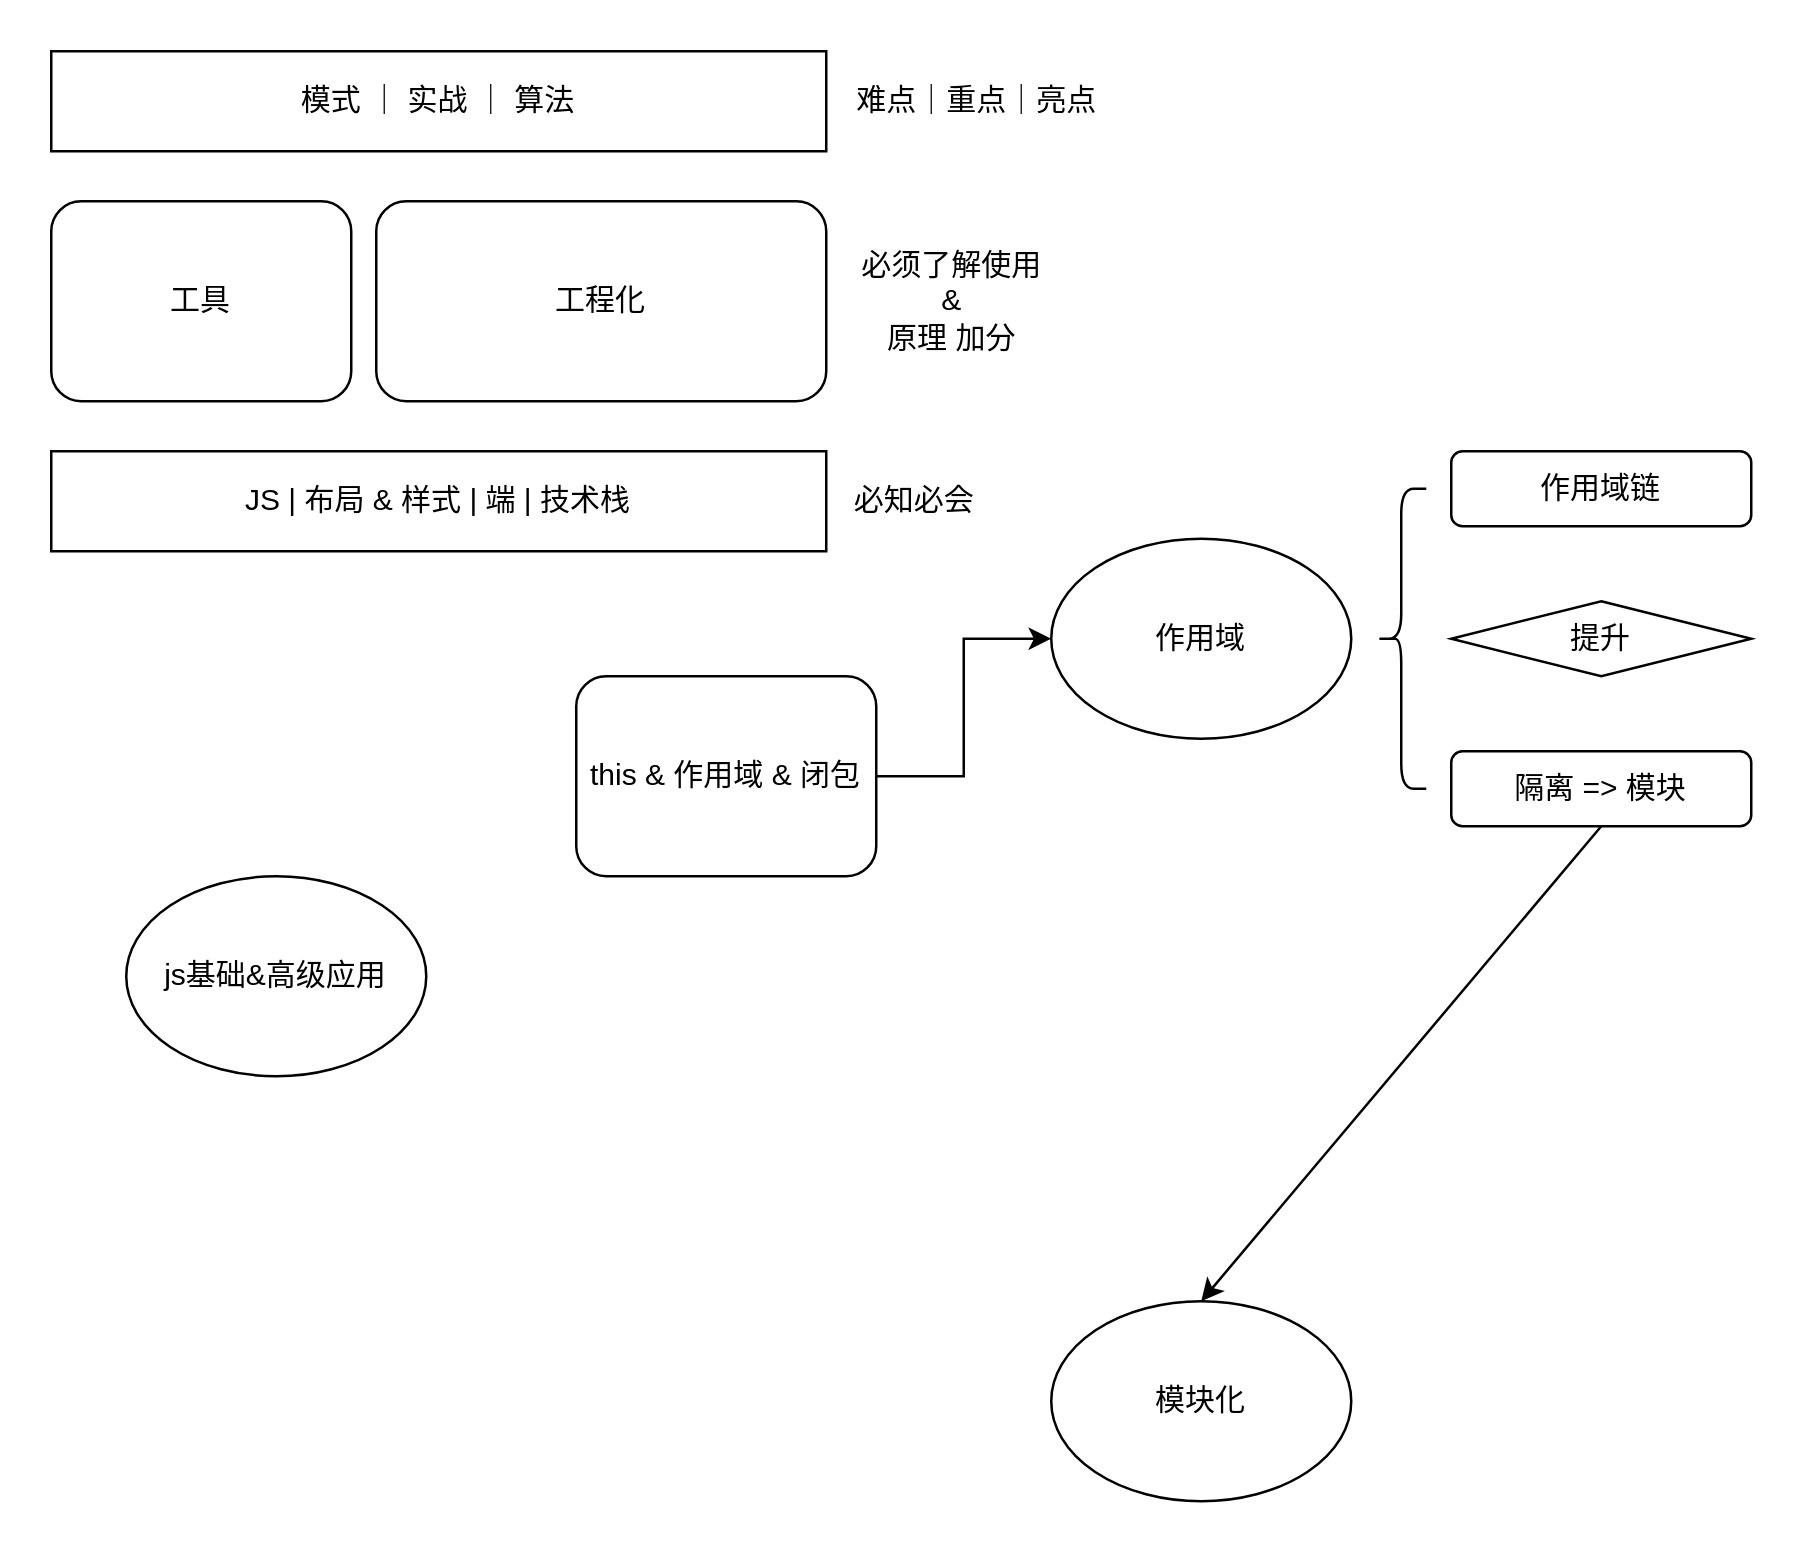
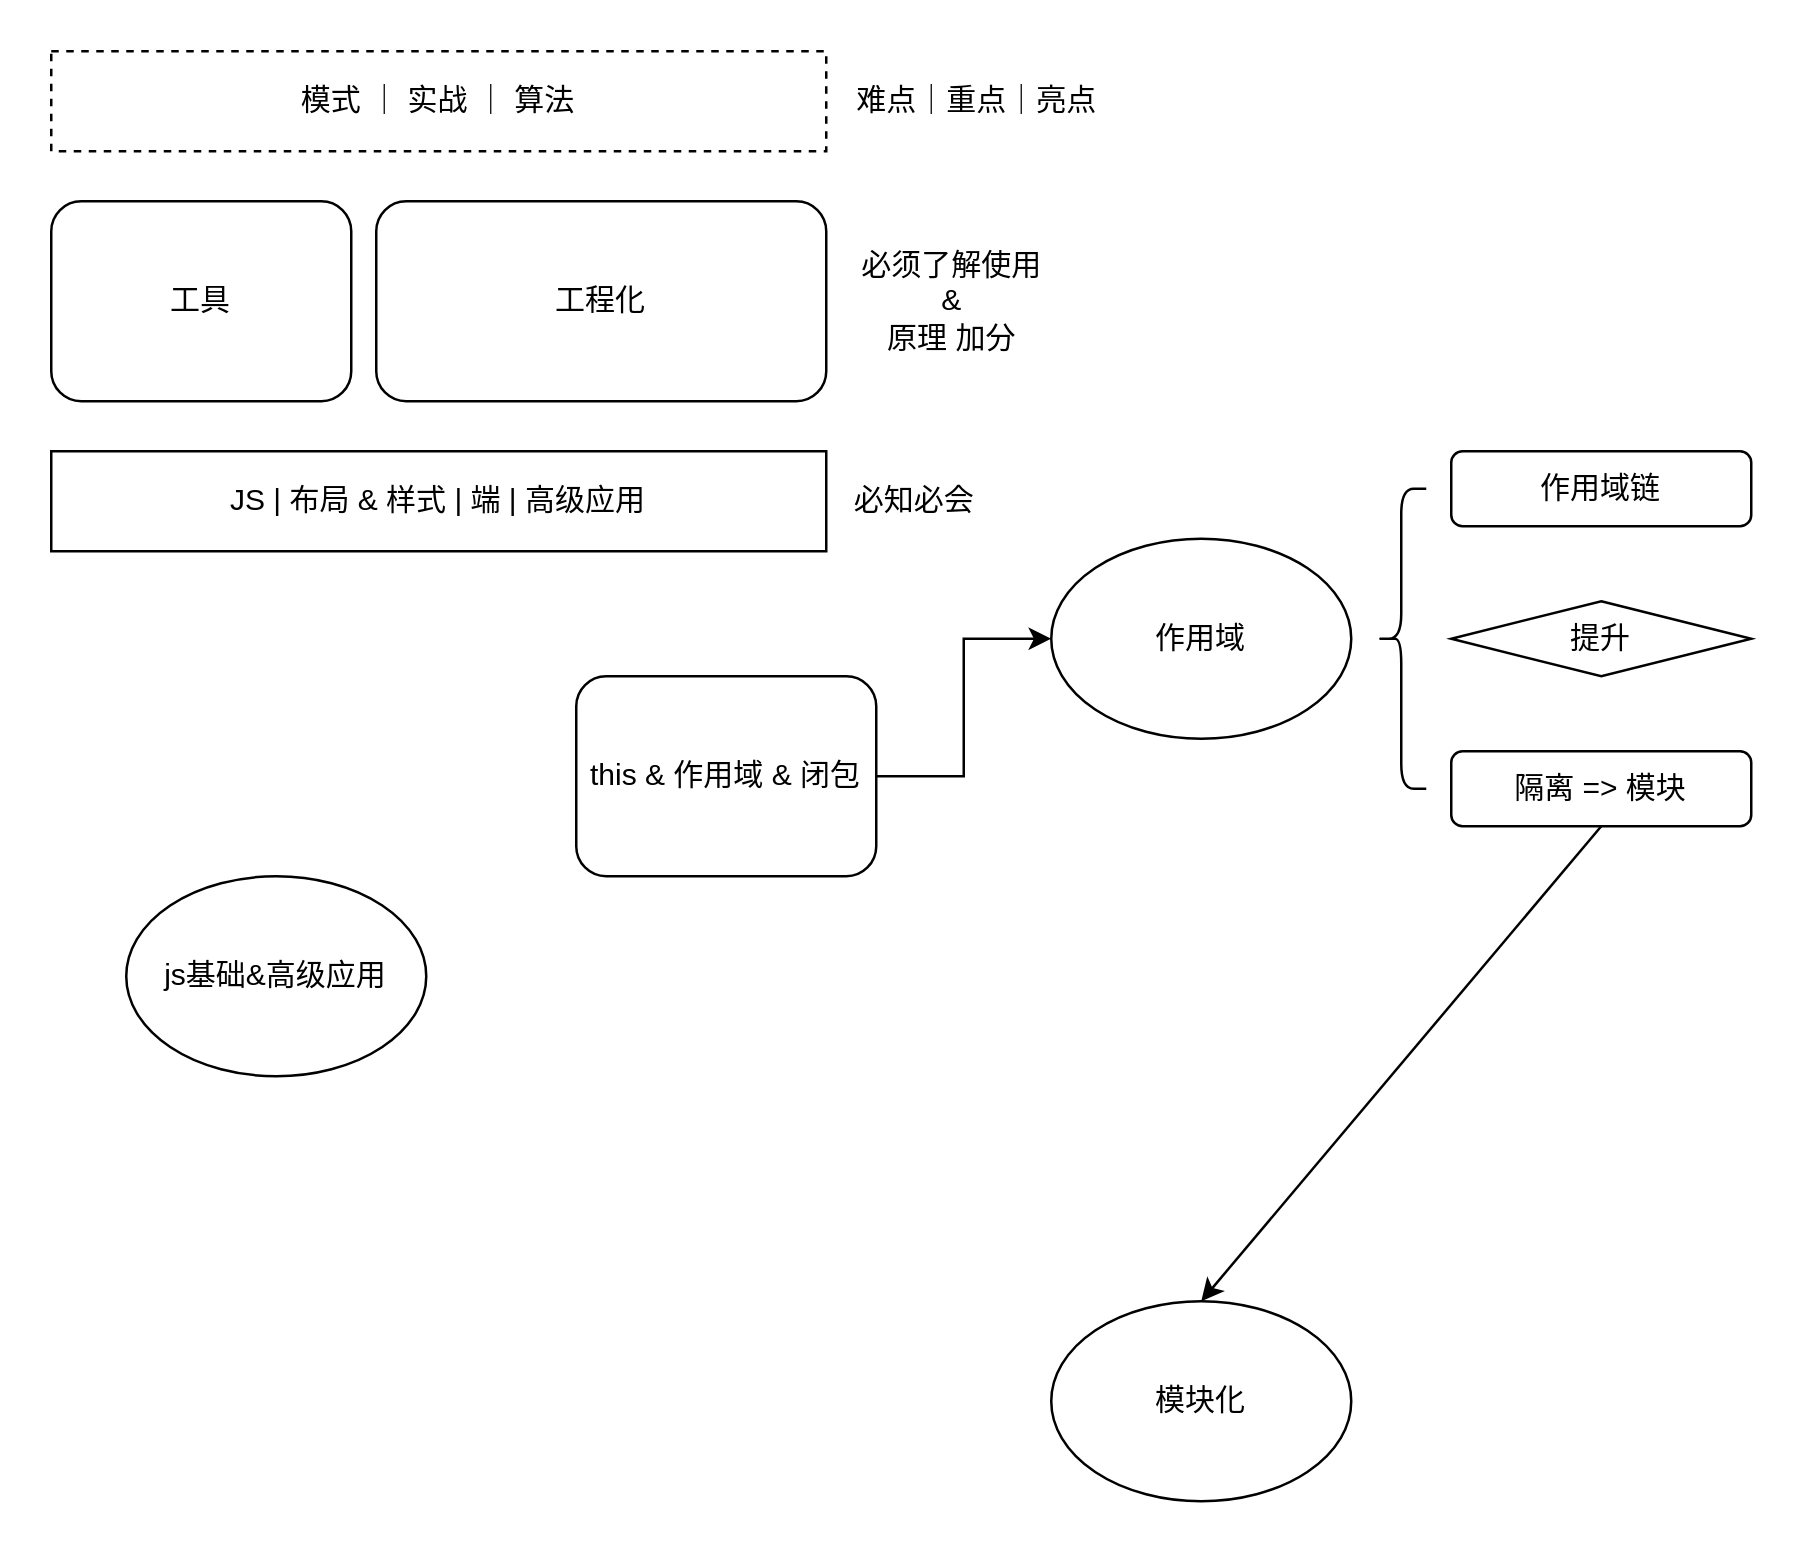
(439, 101) -> (439, 101)
(439, 501) -> (439, 501)
